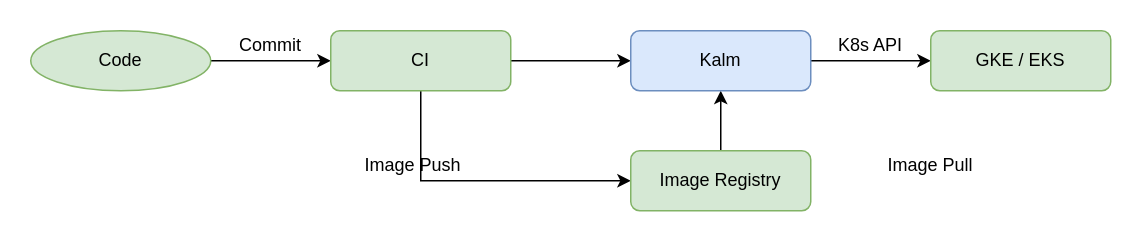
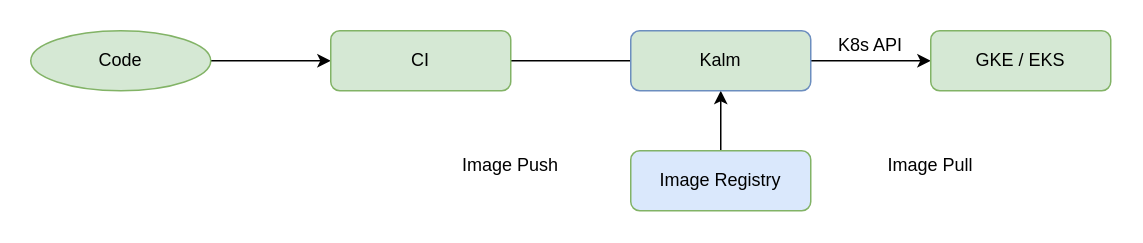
(271, 46) -> none
(619, 61) -> (623, 61)
(721, 61) -> (721, 61)
(413, 166) -> (511, 166)
(476, 181) -> none
(721, 181) -> (721, 181)
